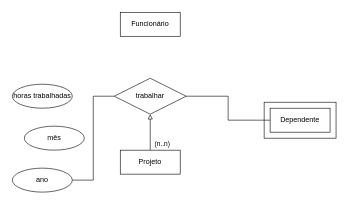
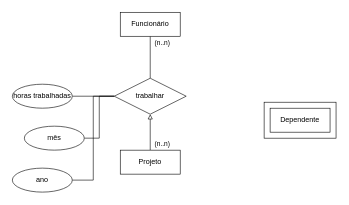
none -> (150, 57)
(228, 108) -> (82, 96)
none -> (99, 125)
